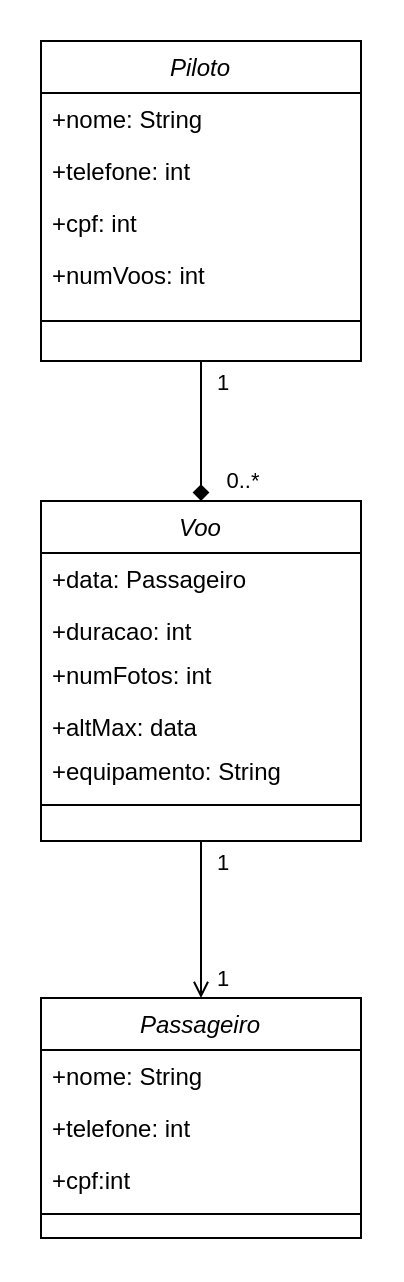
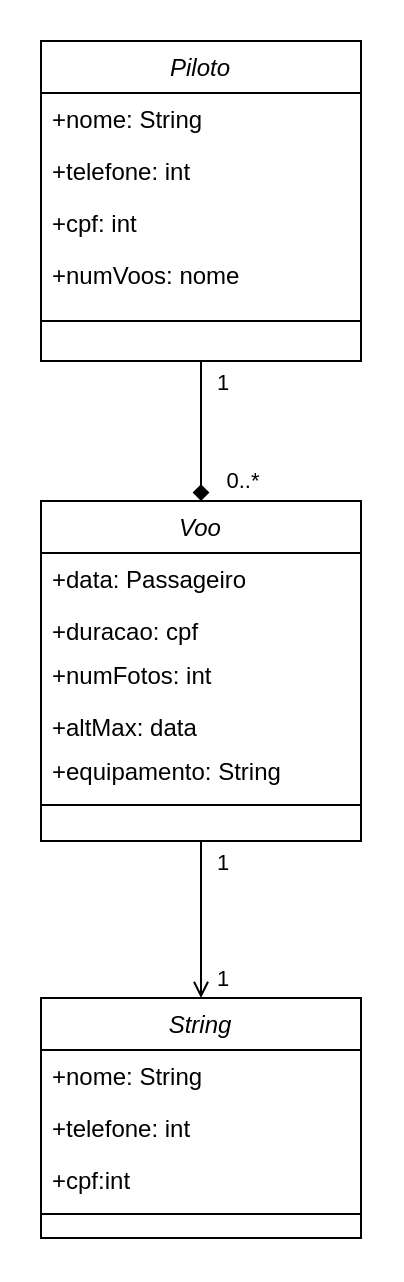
(130, 276) -> (140, 276)
(130, 632) -> (133, 632)
(200, 1025) -> (200, 1025)
